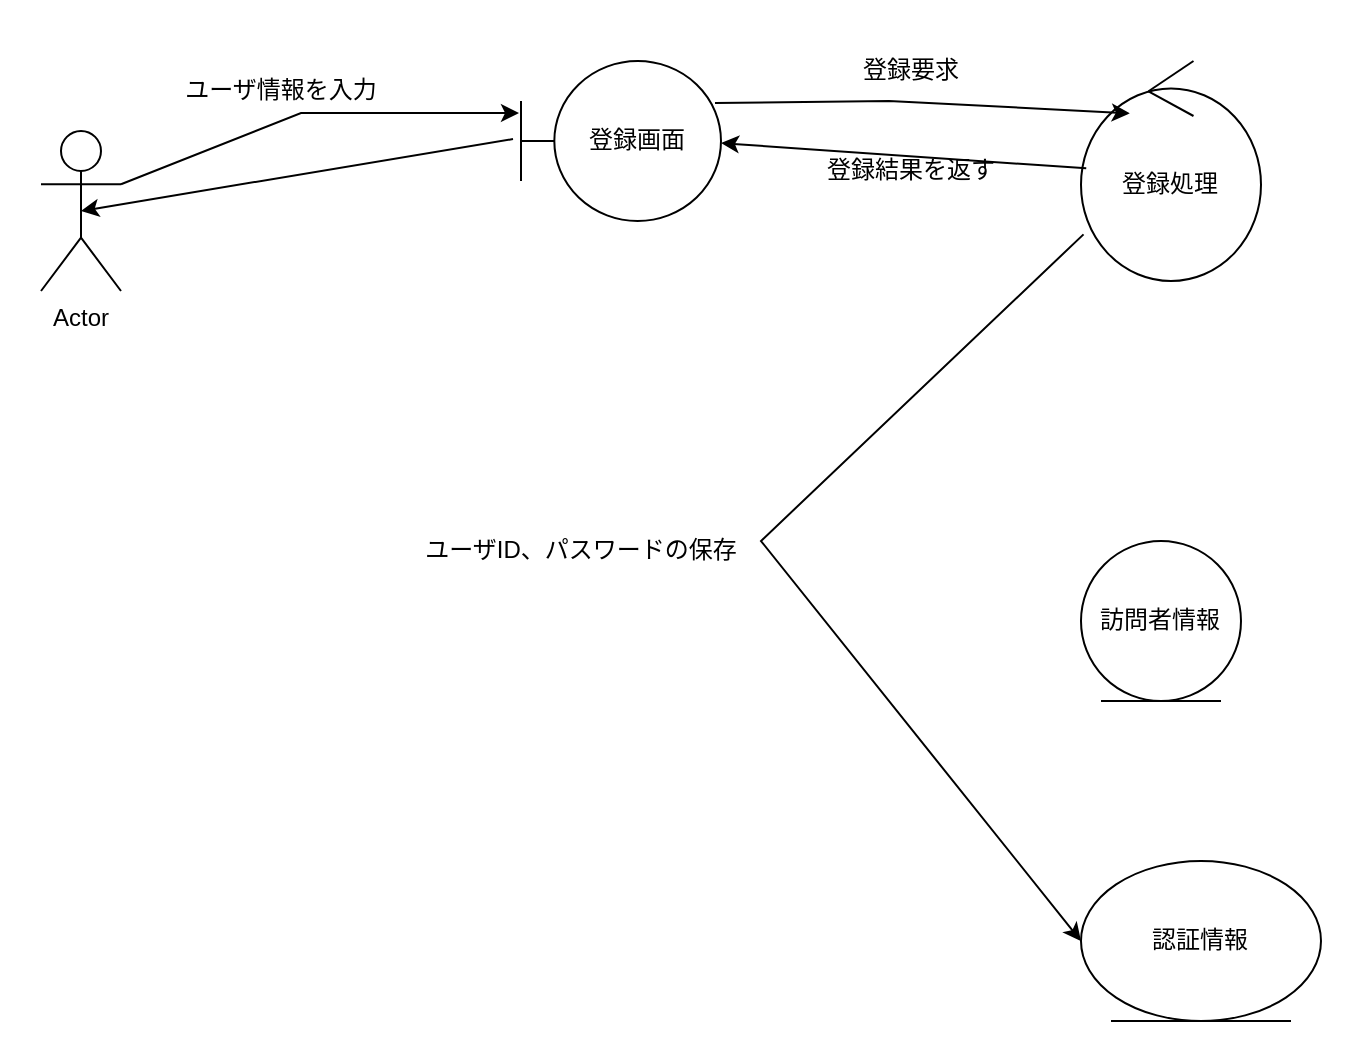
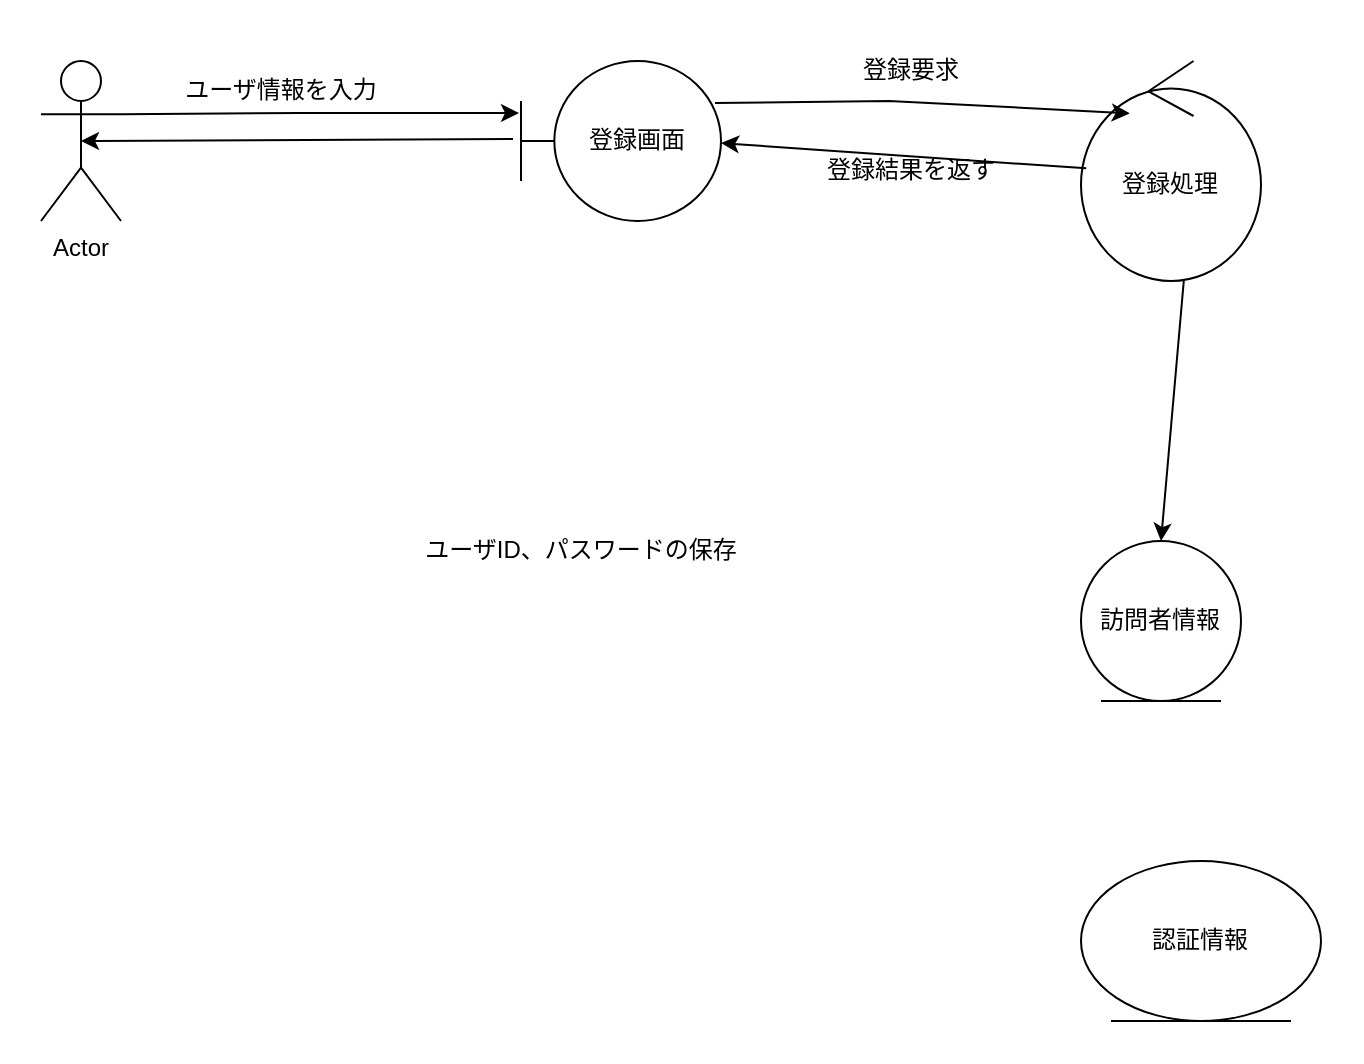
(81, 211) -> (81, 141)
none -> (1173, 405)
(778, 562) -> none
